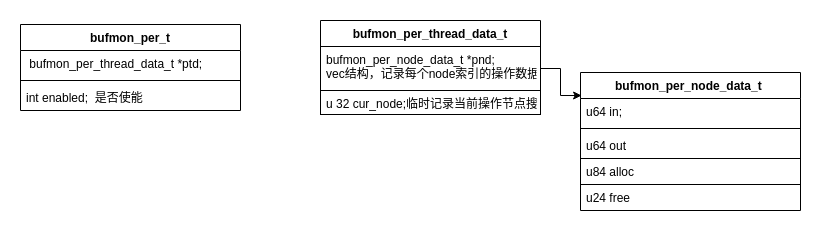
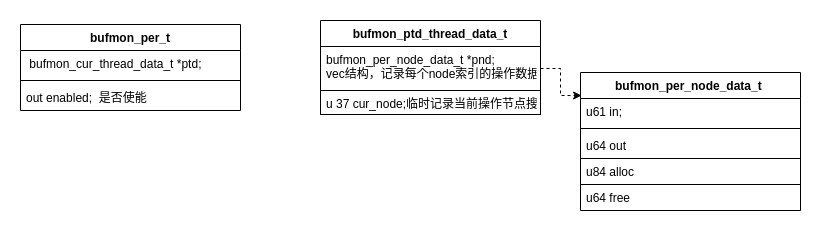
(430, 34) -> (430, 34)
(124, 64) -> (124, 64)
(561, 79) -> (561, 79)
(89, 98) -> (91, 98)
(440, 104) -> (440, 104)
(605, 112) -> (605, 112)
(611, 198) -> (611, 198)
